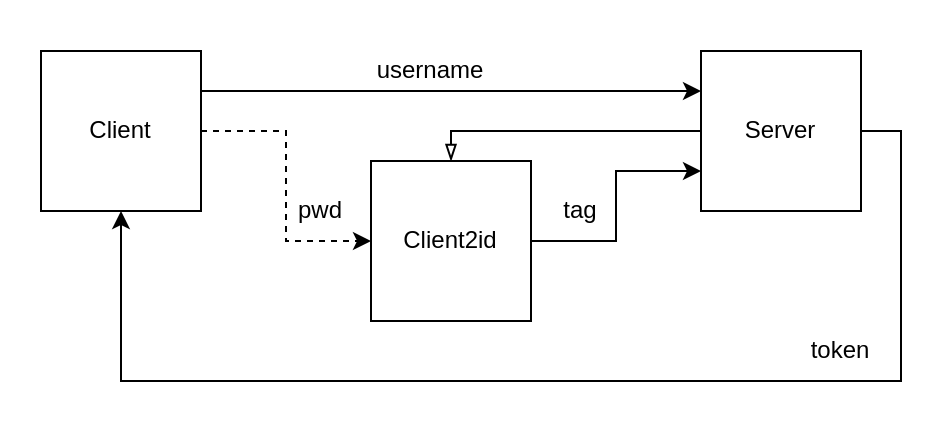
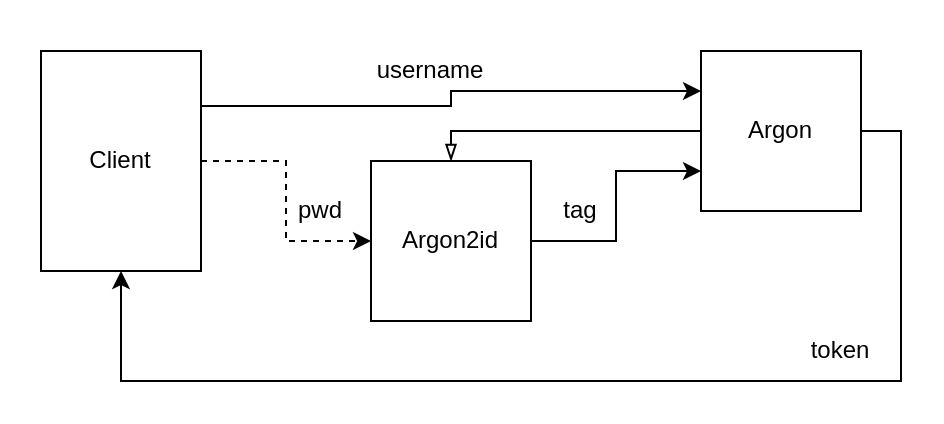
(121, 131) -> (121, 161)
(781, 131) -> (781, 131)
(451, 241) -> (451, 241)
